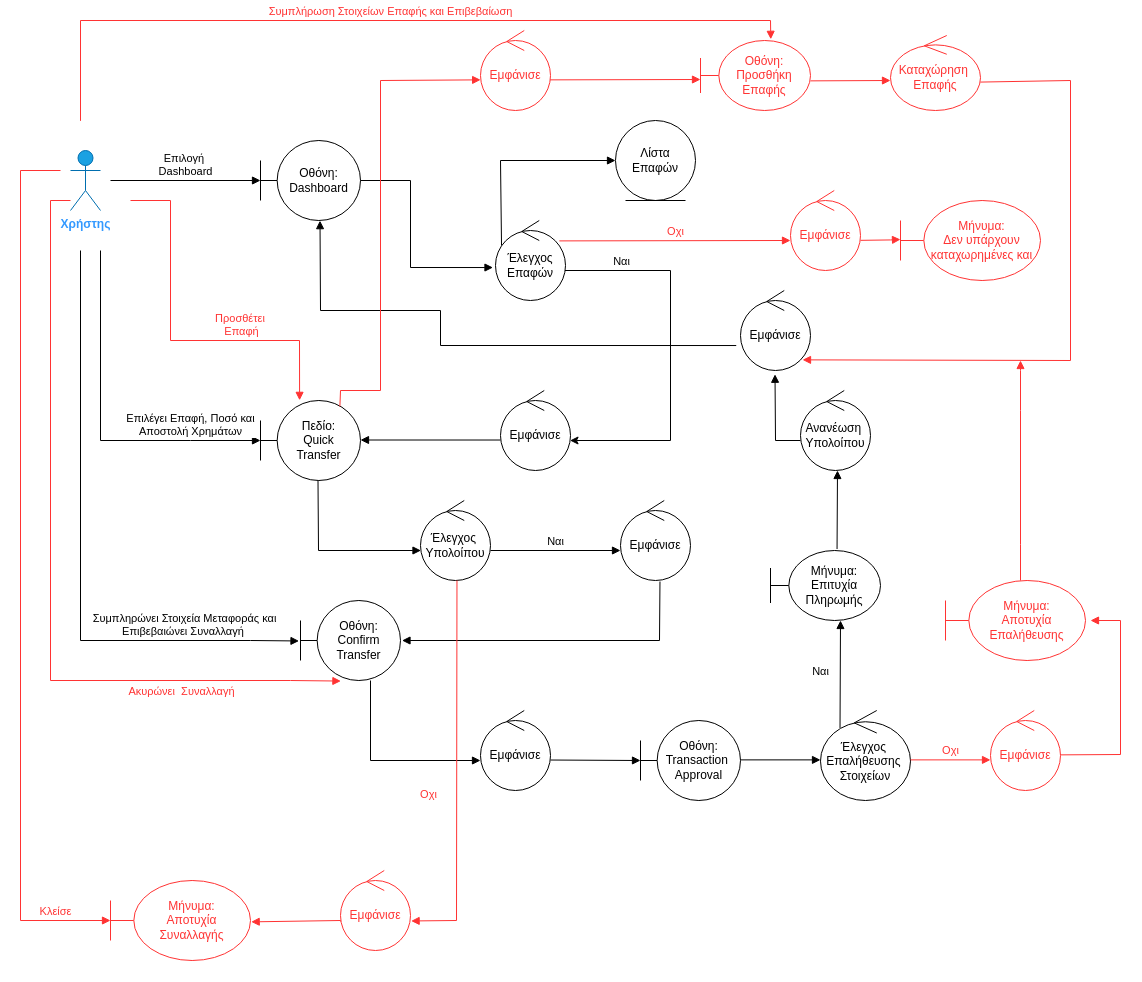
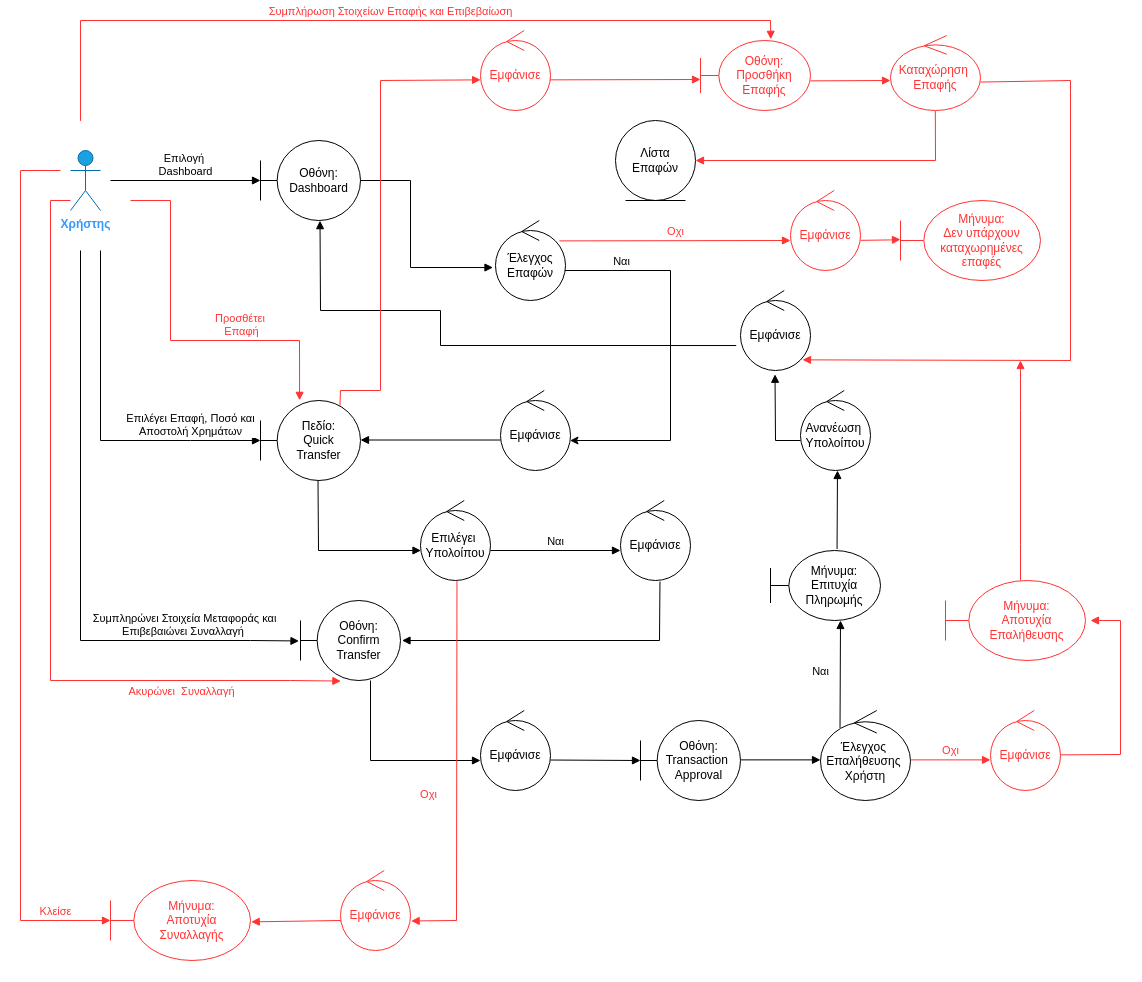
(512, 161) -> none
none -> (844, 161)
(982, 241) -> (982, 241)
(456, 546) -> (456, 546)
(866, 762) -> (866, 762)
